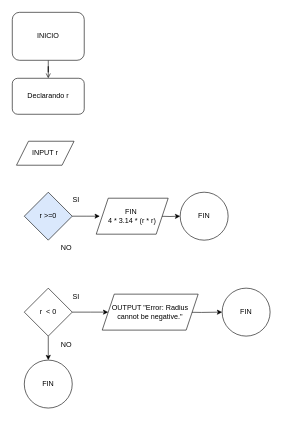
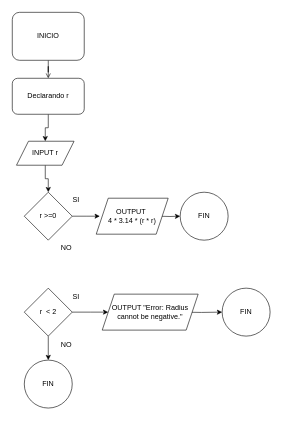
none -> (45, 129)
none -> (47, 179)
(48, 216) -> (48, 216)
(132, 216) -> (132, 216)
(48, 312) -> (48, 312)
